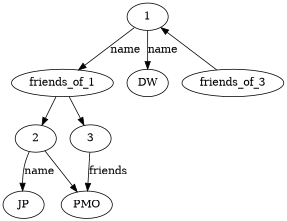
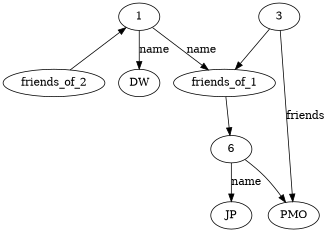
(233, 83) -> (54, 83)
(75, 108) -> (255, 46)
(36, 139) -> (231, 149)
